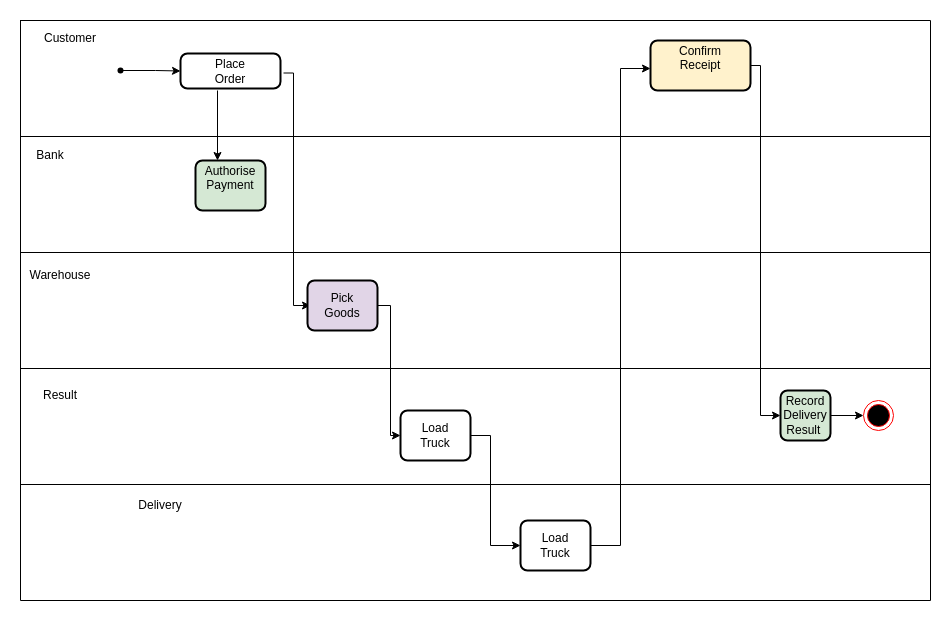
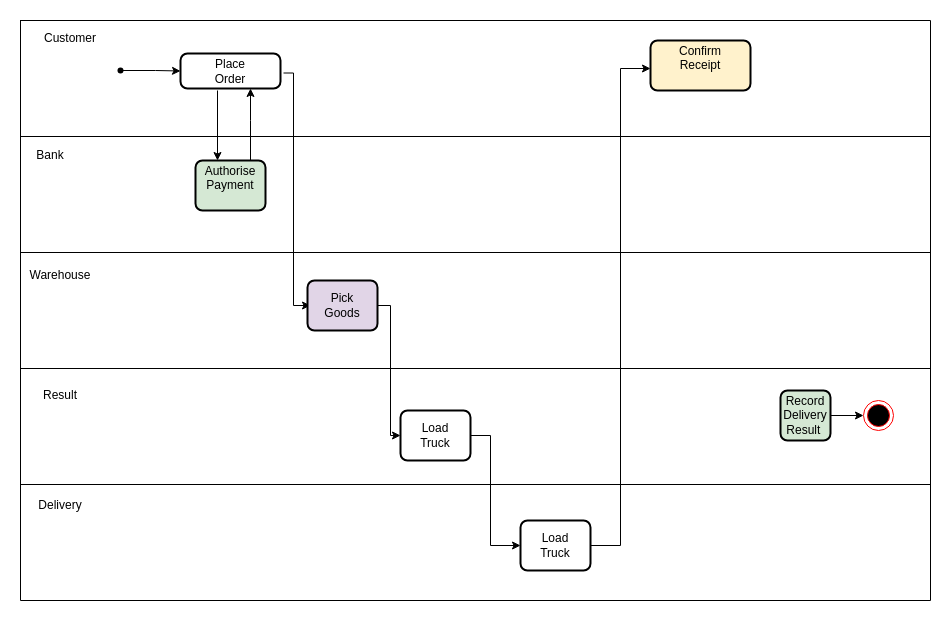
none -> (251, 129)
(761, 242) -> none
(161, 506) -> (61, 506)
